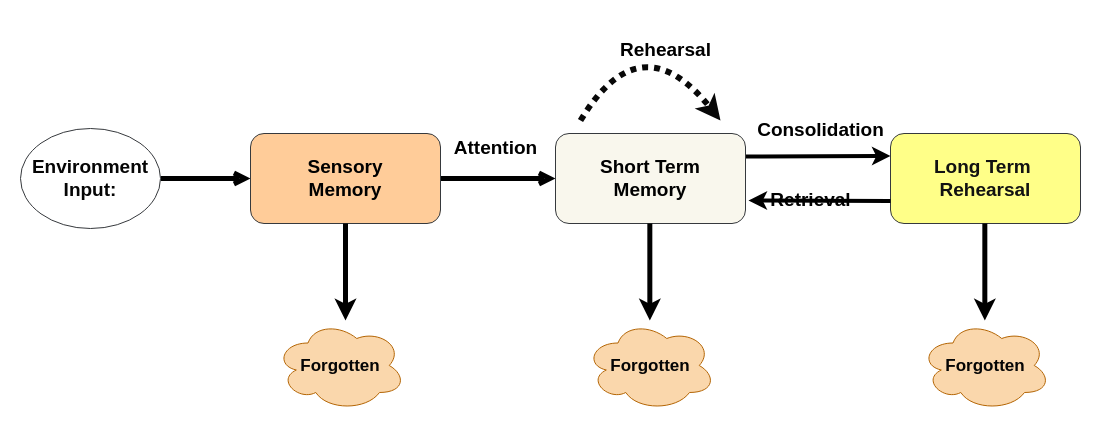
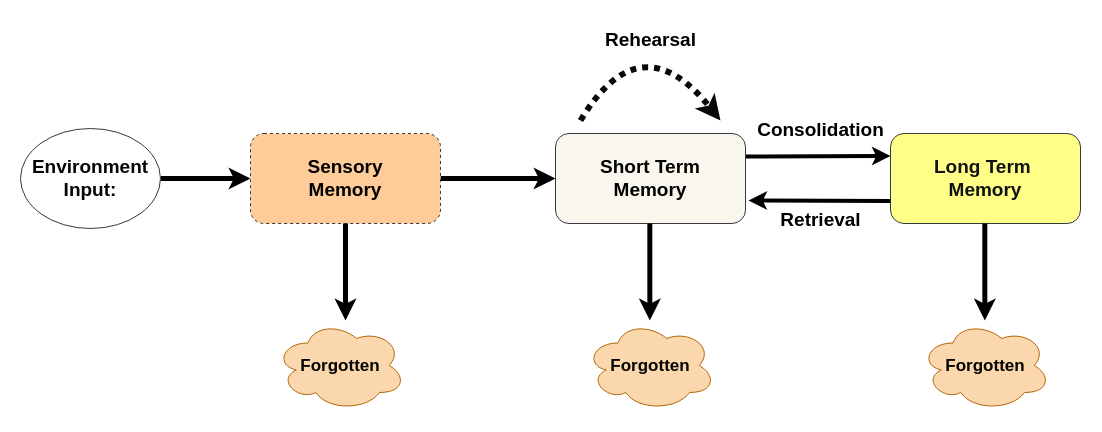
(666, 51) -> (651, 41)
(496, 149) -> none
(238, 179) -> (237, 179)
(346, 179) -> (346, 179)
(441, 179) -> (441, 179)
(986, 179) -> (986, 179)
(811, 201) -> (821, 221)
